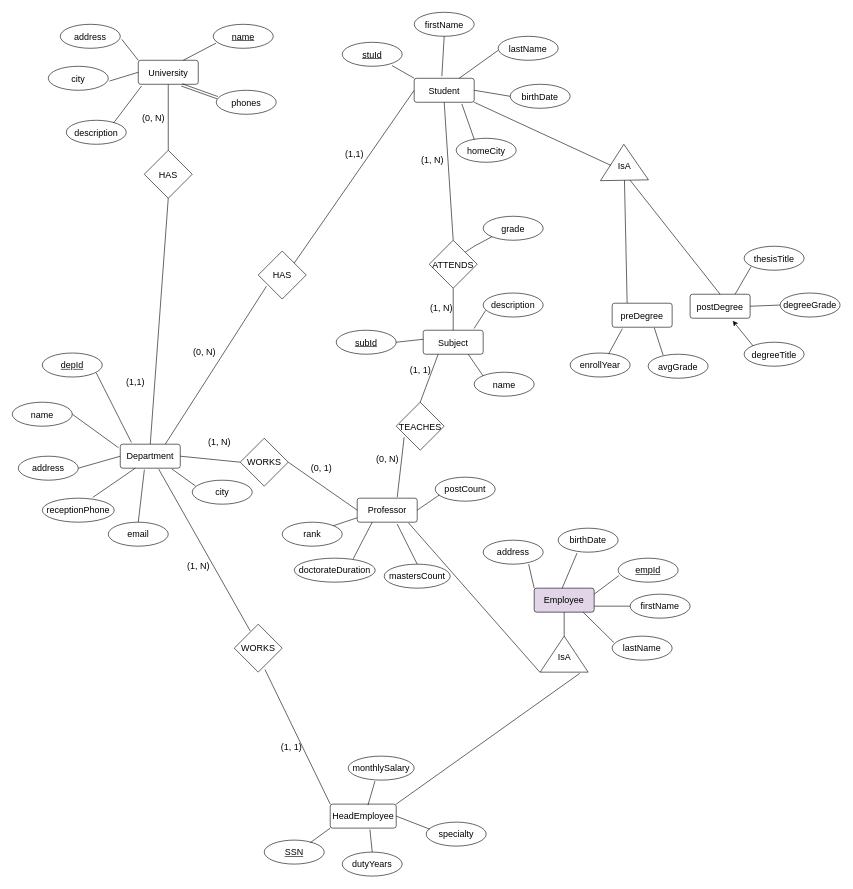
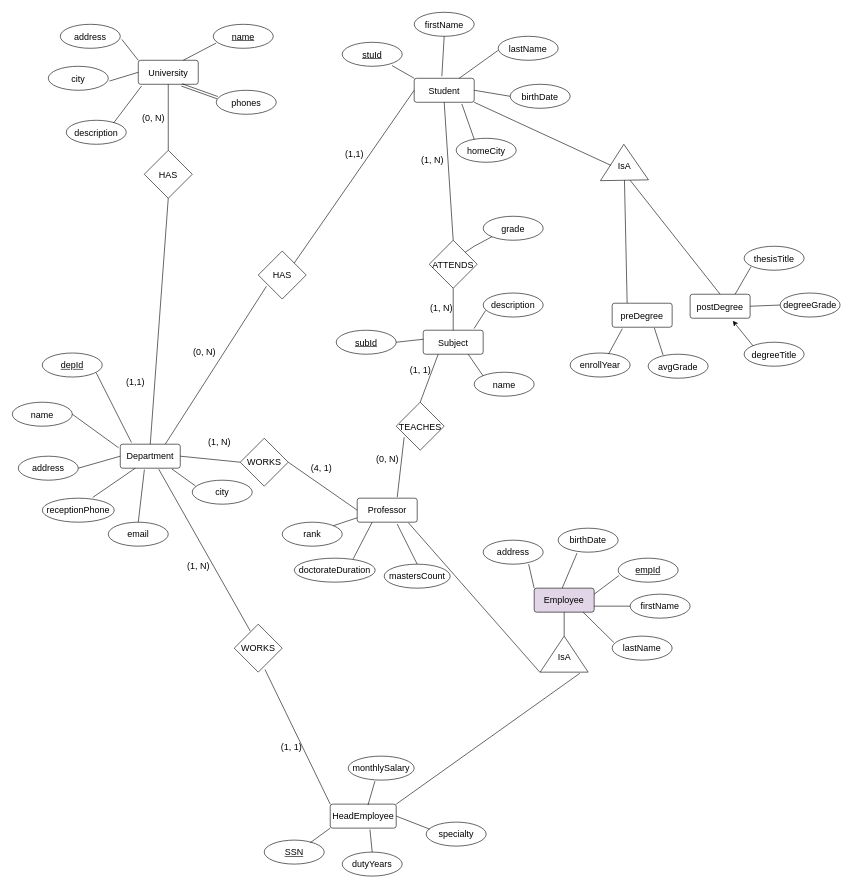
(322, 468) -> (322, 468)
(465, 489) -> none
(428, 503) -> none
